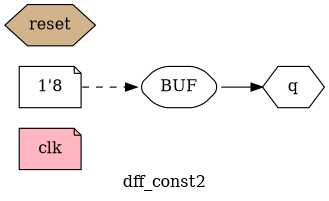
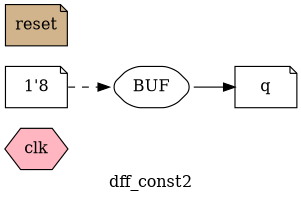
(50, 25) -> (36, 25)
(293, 87) -> (266, 87)
(50, 149) -> (36, 149)
